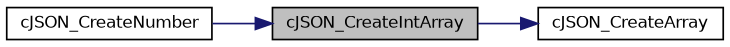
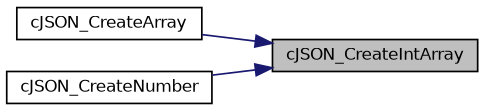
(499, 24) -> (229, 38)
